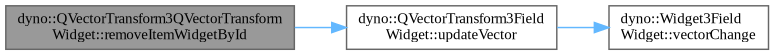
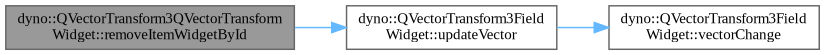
(689, 28) -> (714, 28)
